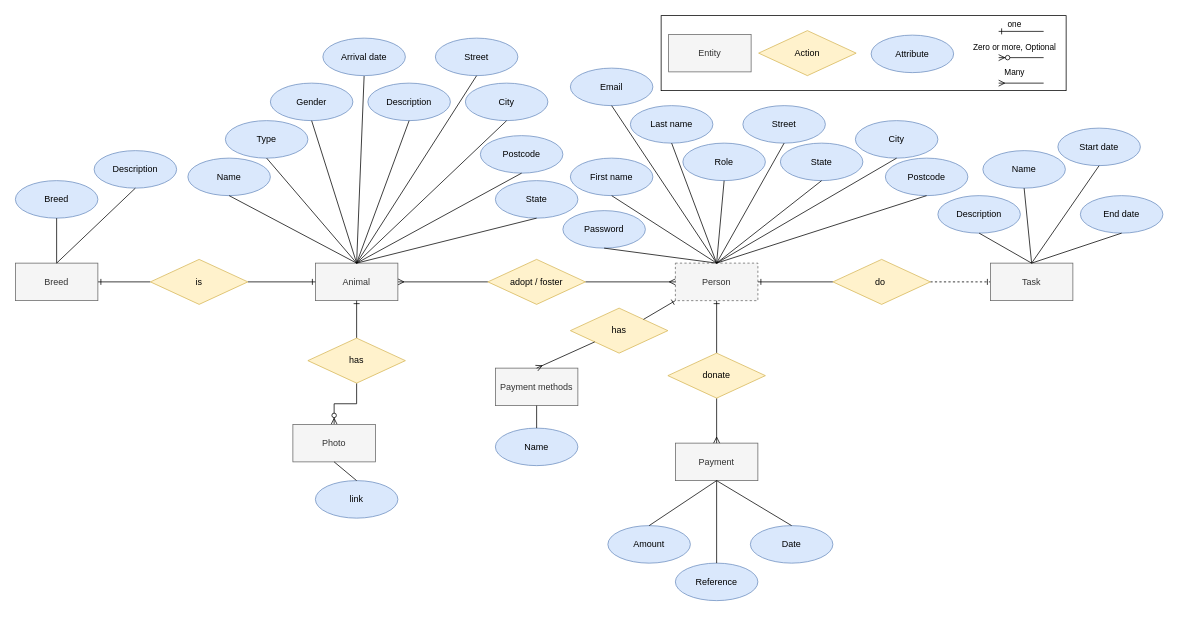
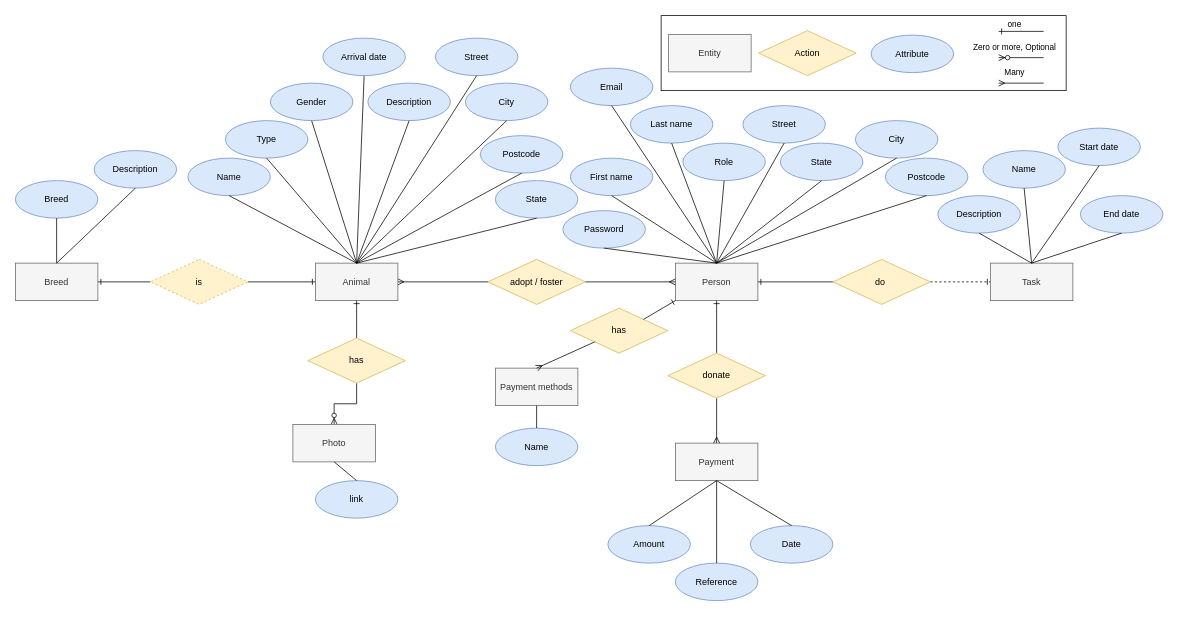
(199, 282) -> (199, 282)
(717, 282) -> (717, 282)
